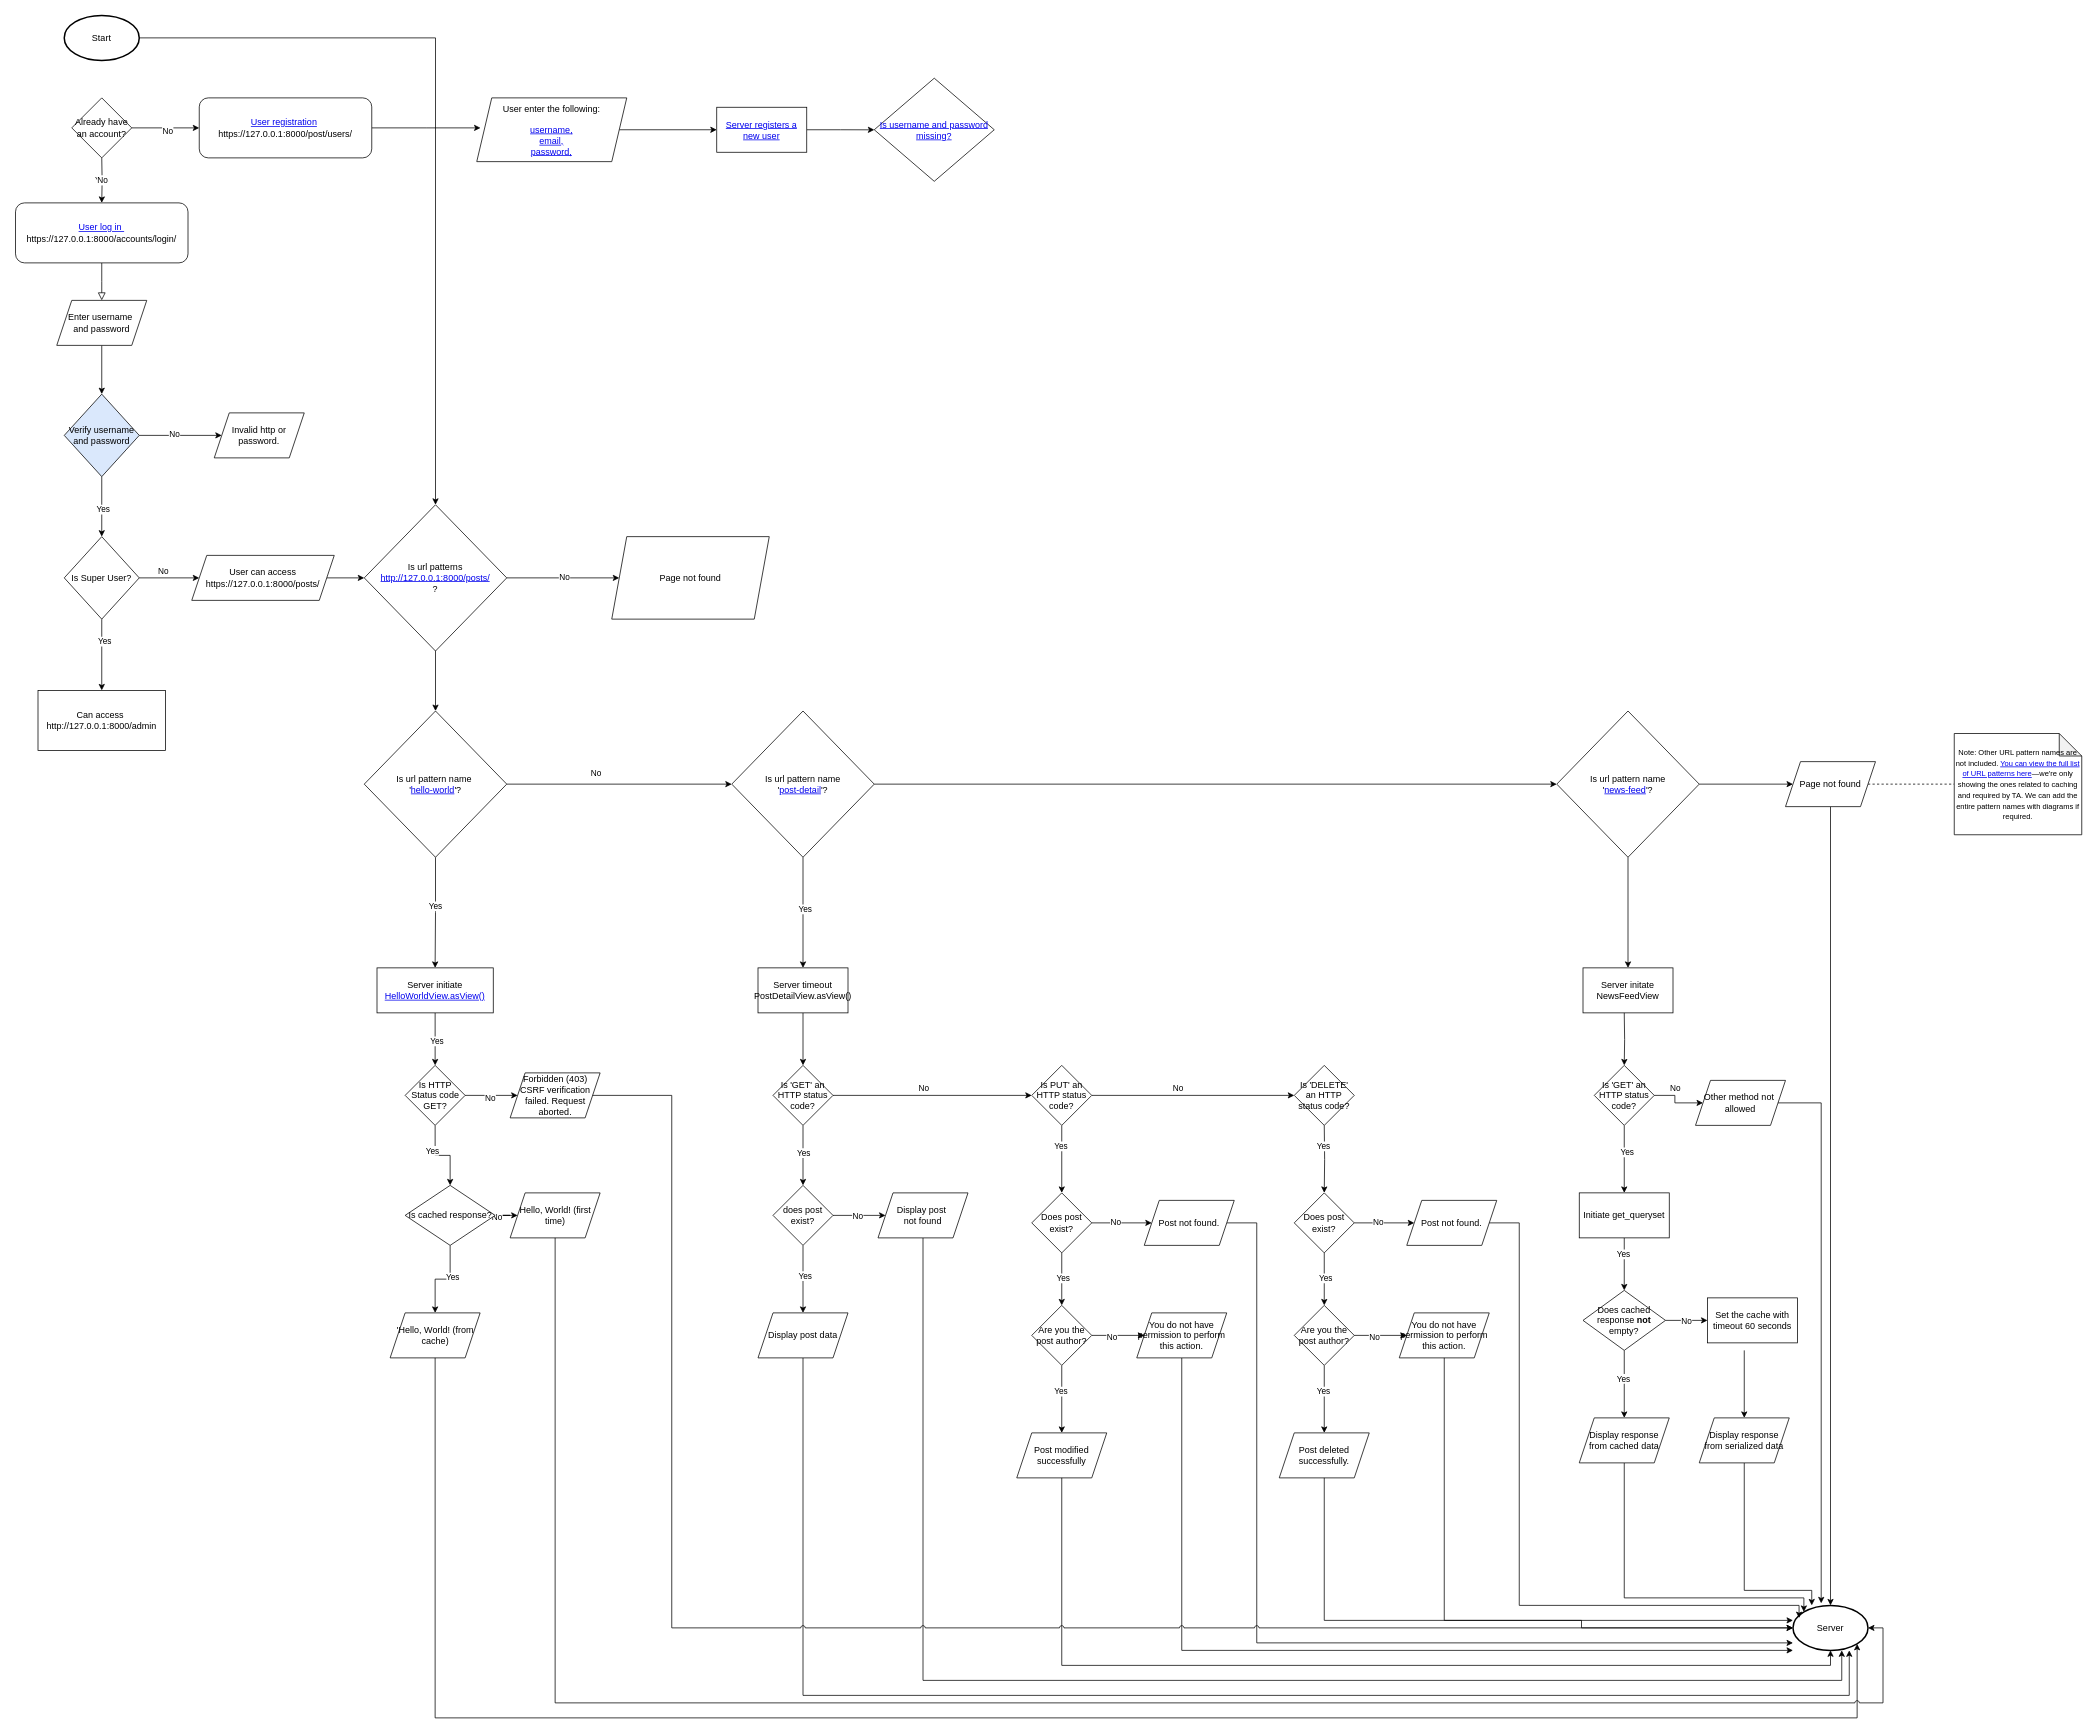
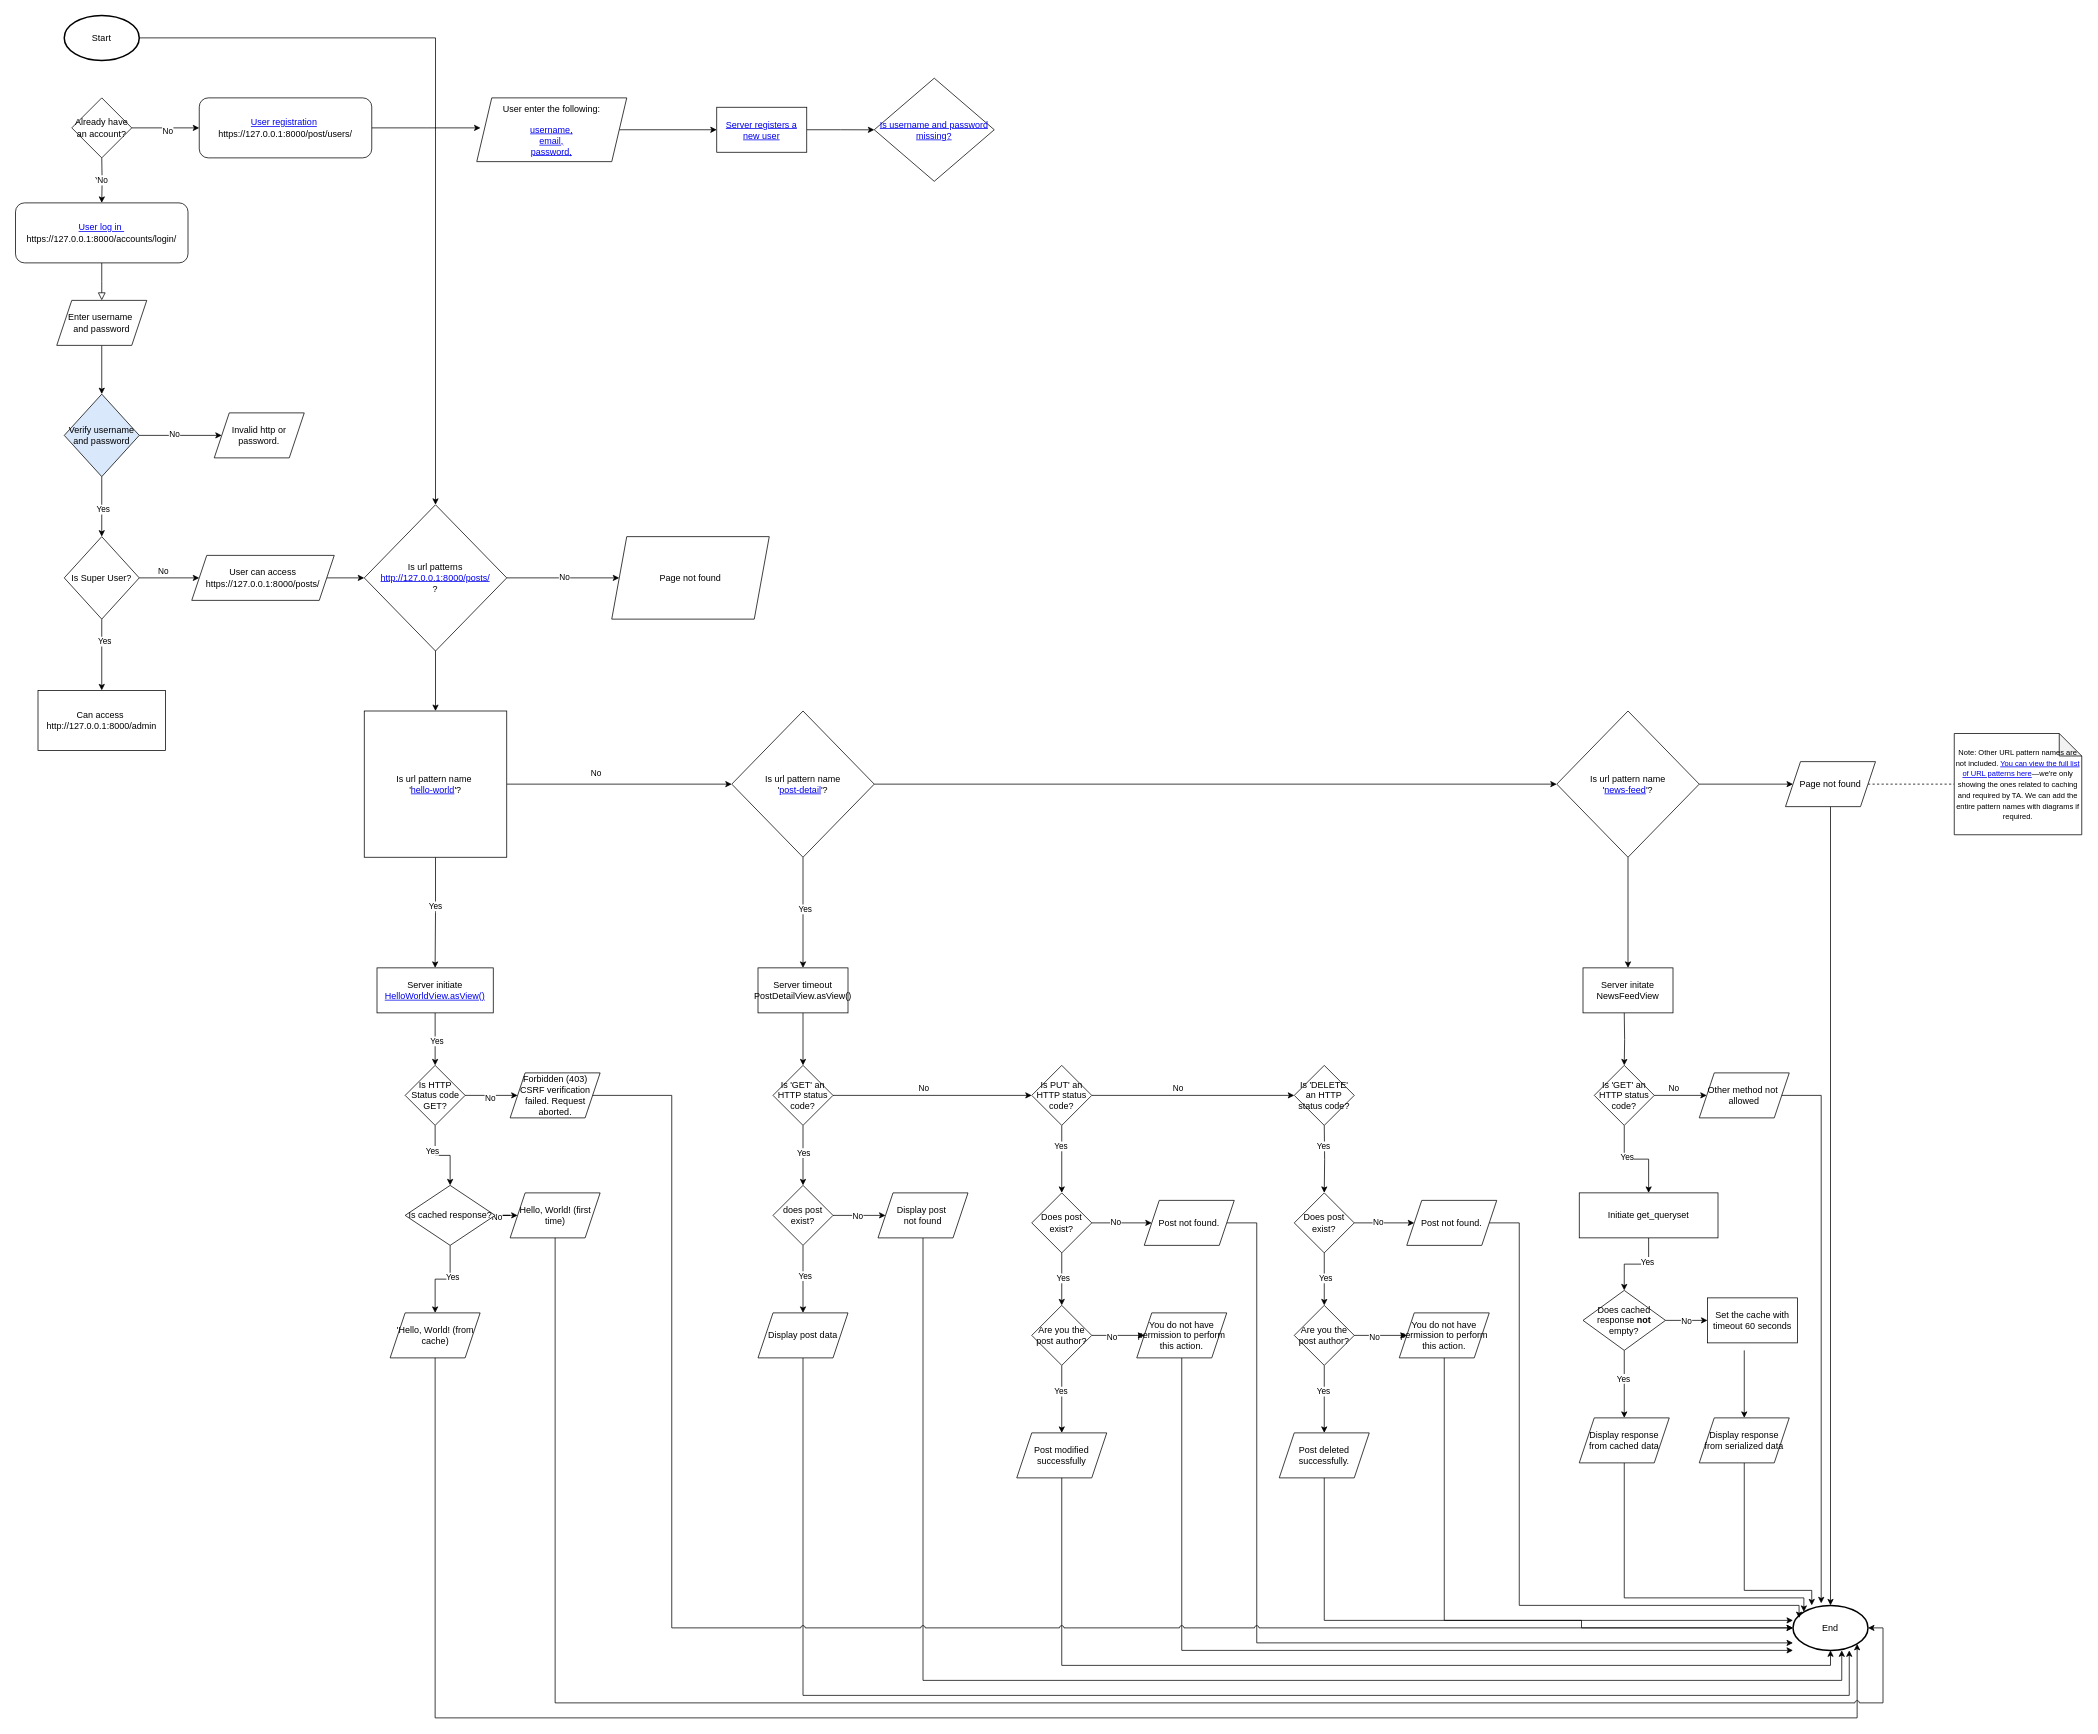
(435, 784) -> (435, 784)
(1740, 1103) -> (1744, 1095)
(1624, 1215) -> (1649, 1215)
(1830, 1628) -> (1830, 1628)
